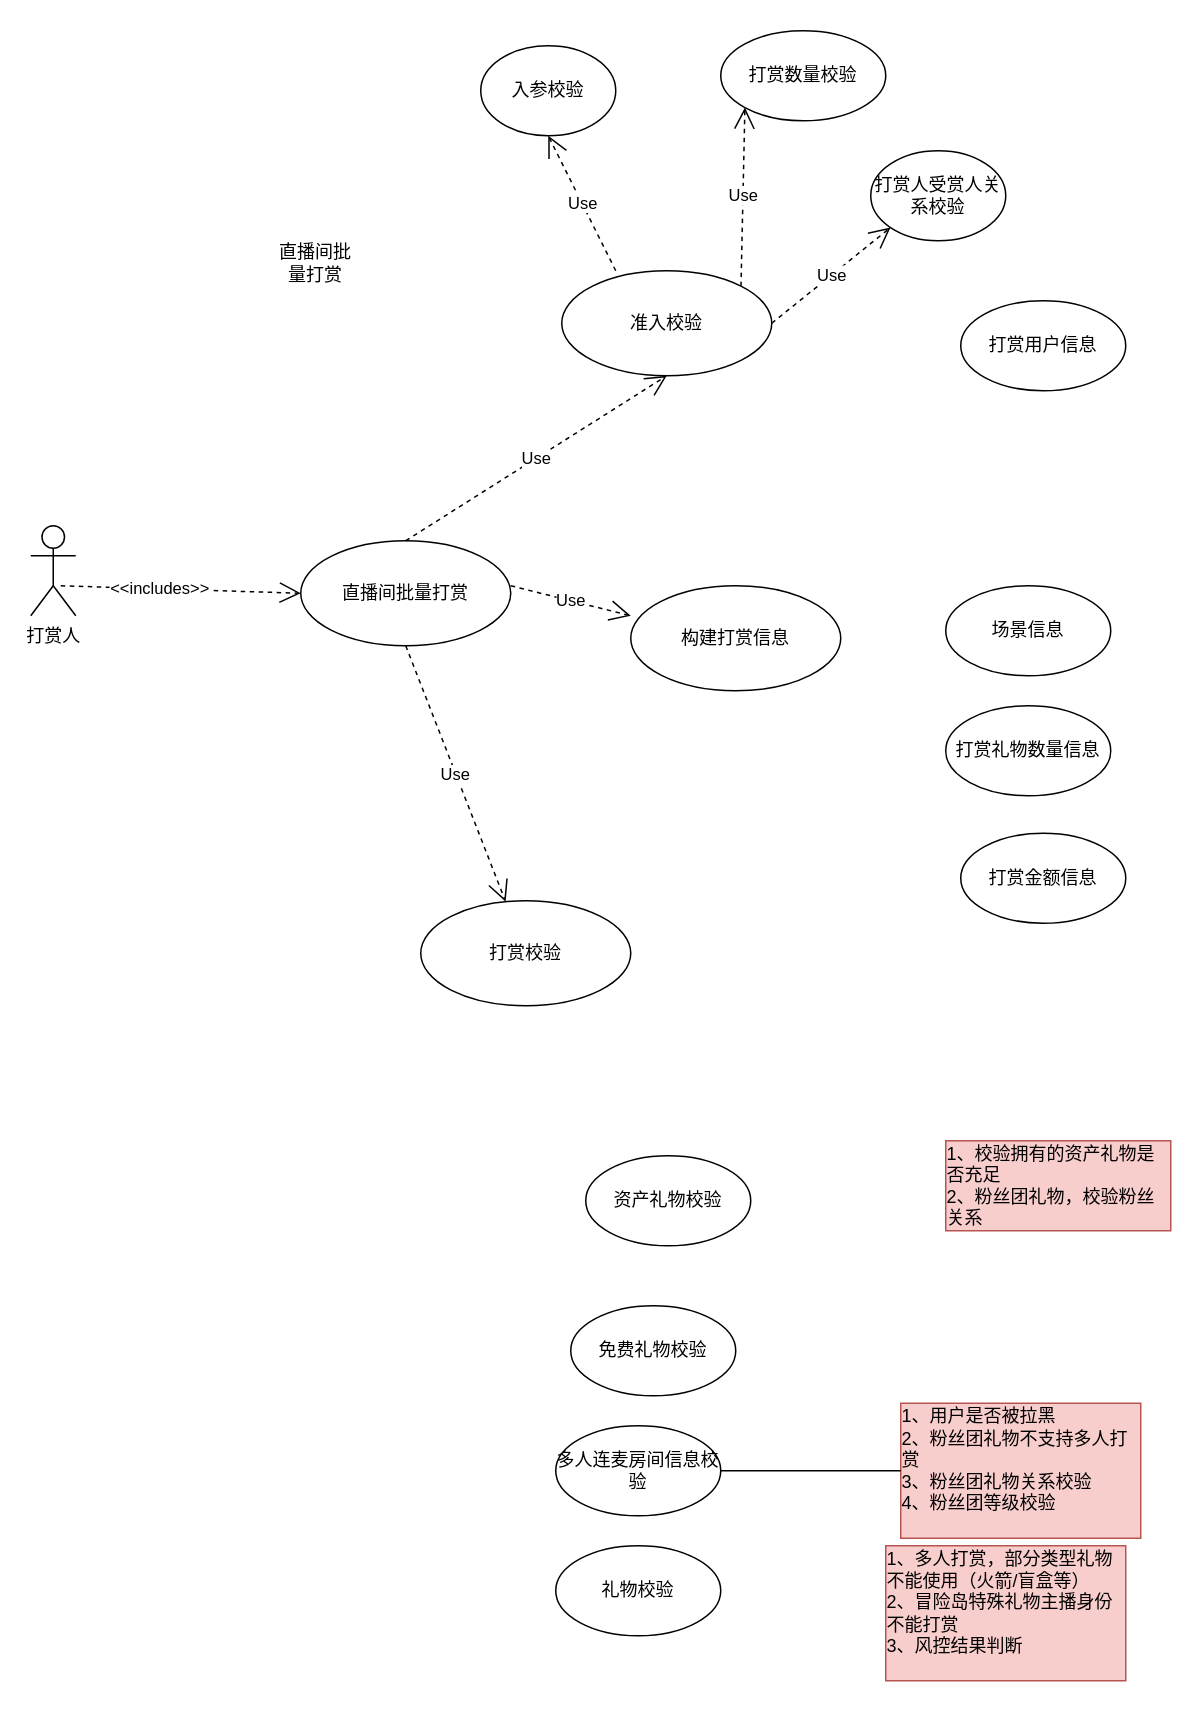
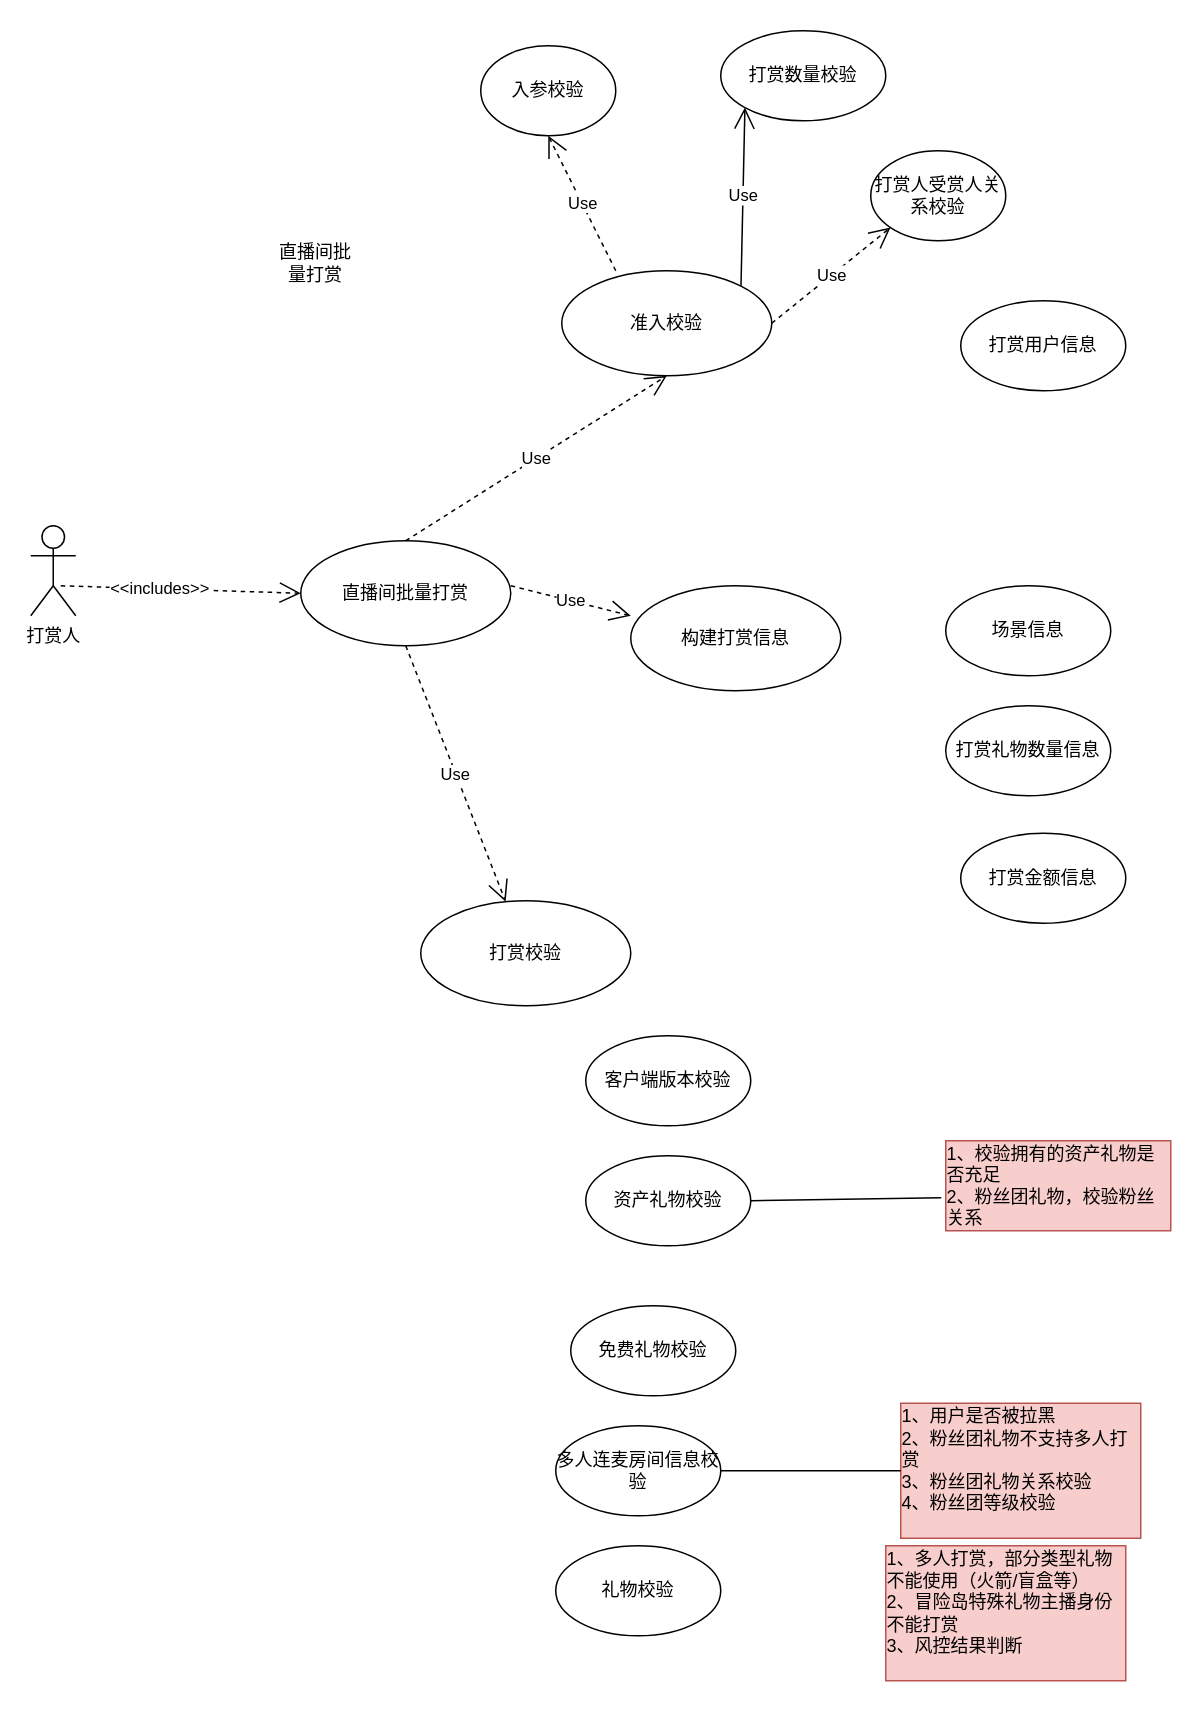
(742, 244) -> (742, 244)
none -> (668, 1081)
none -> (846, 1199)
